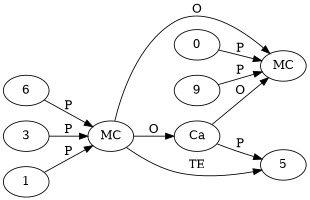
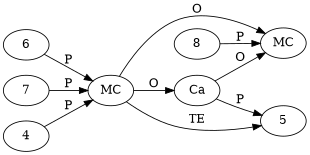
(197, 45) -> (197, 44)
(197, 91) -> none
(26, 136) -> (26, 91)
(26, 182) -> (26, 136)
